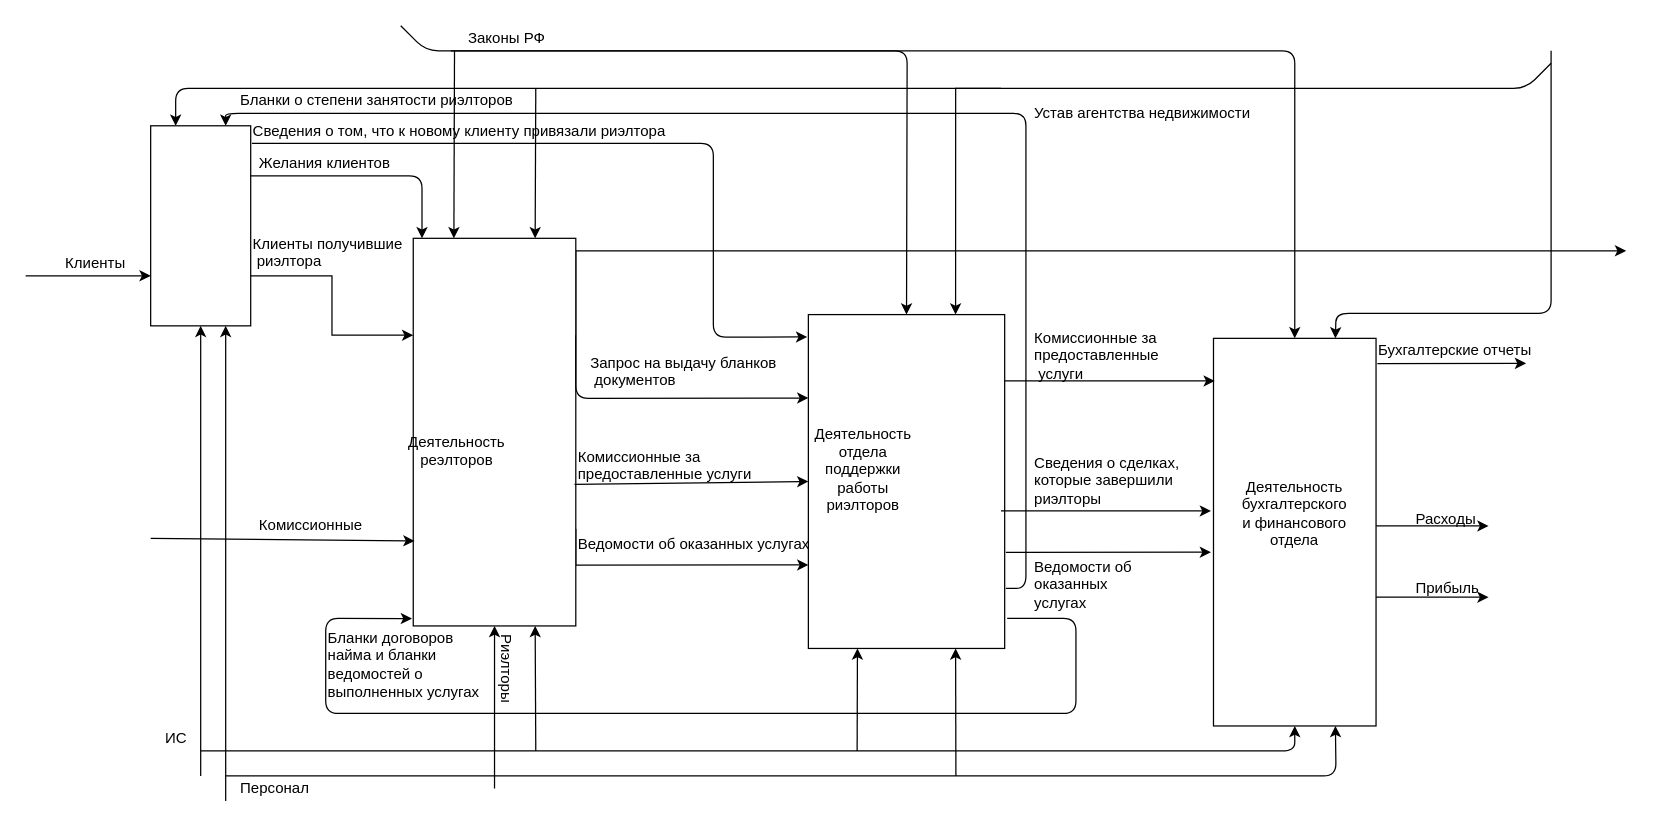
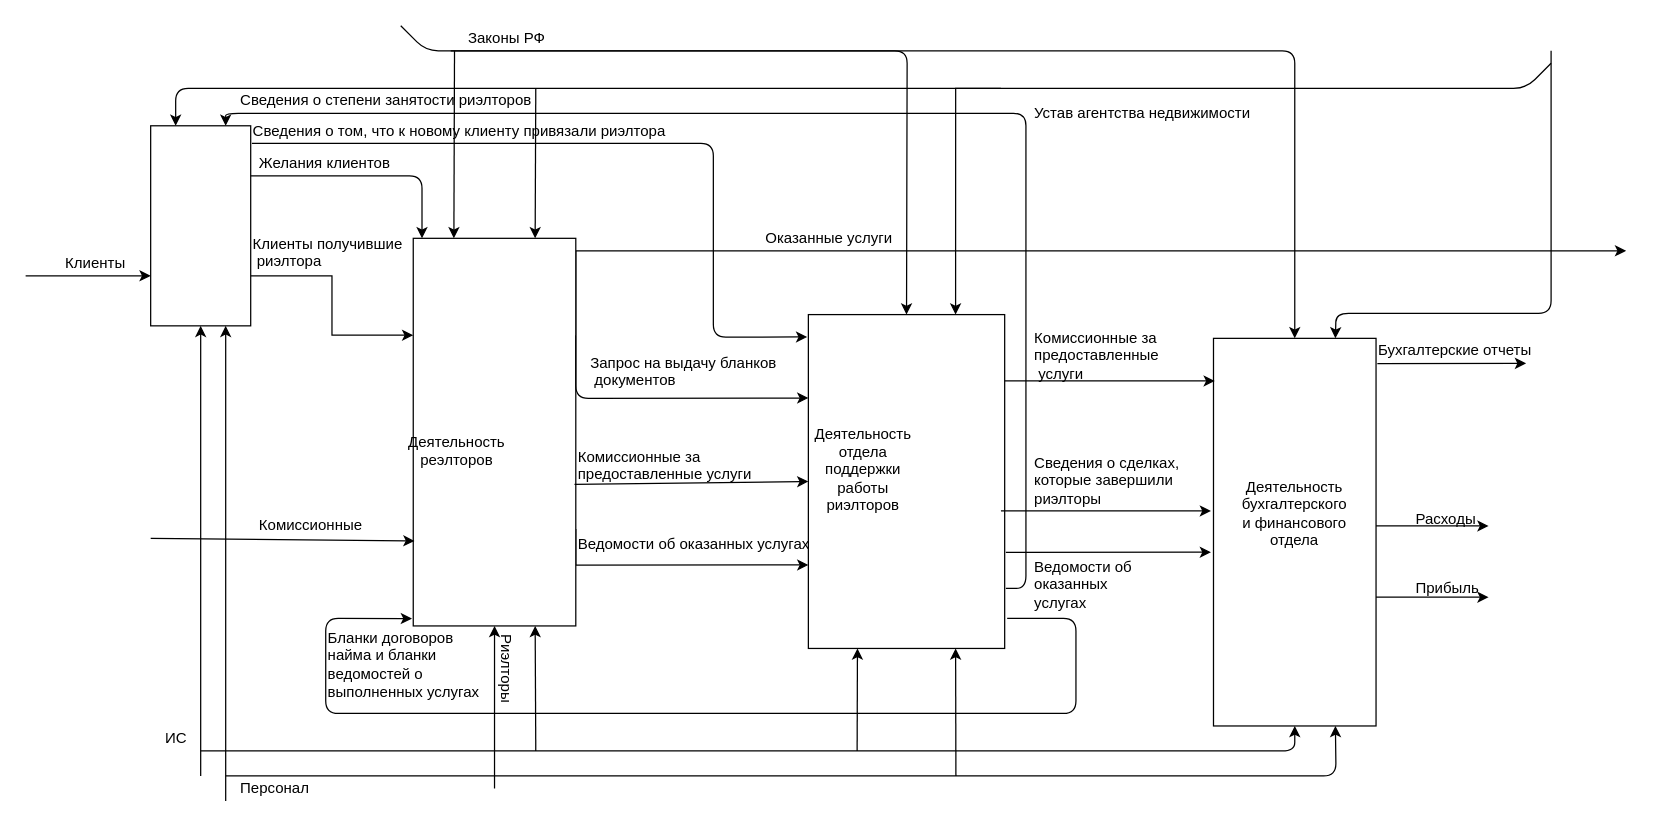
(384, 101) -> (392, 101)
none -> (838, 238)
